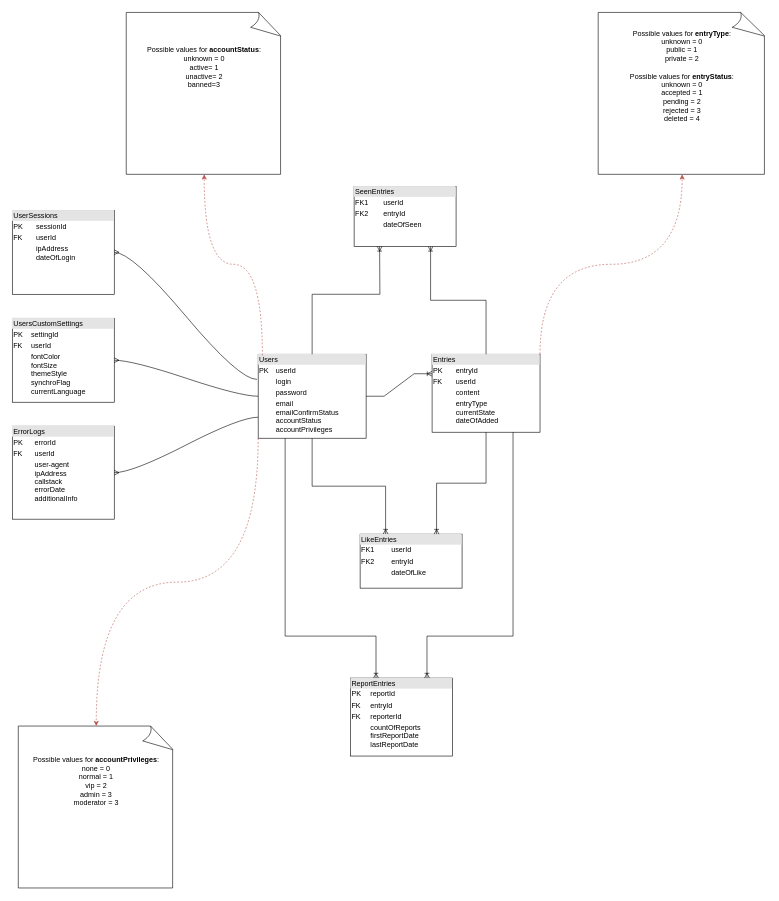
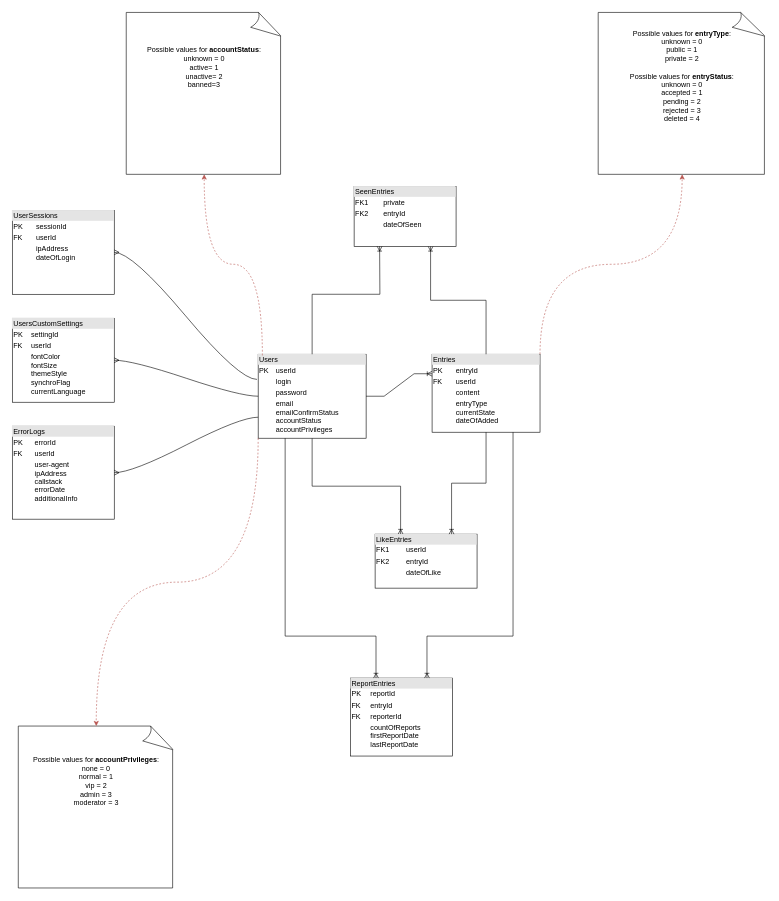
(376, 204) -> (376, 204)
(411, 561) -> (426, 561)
